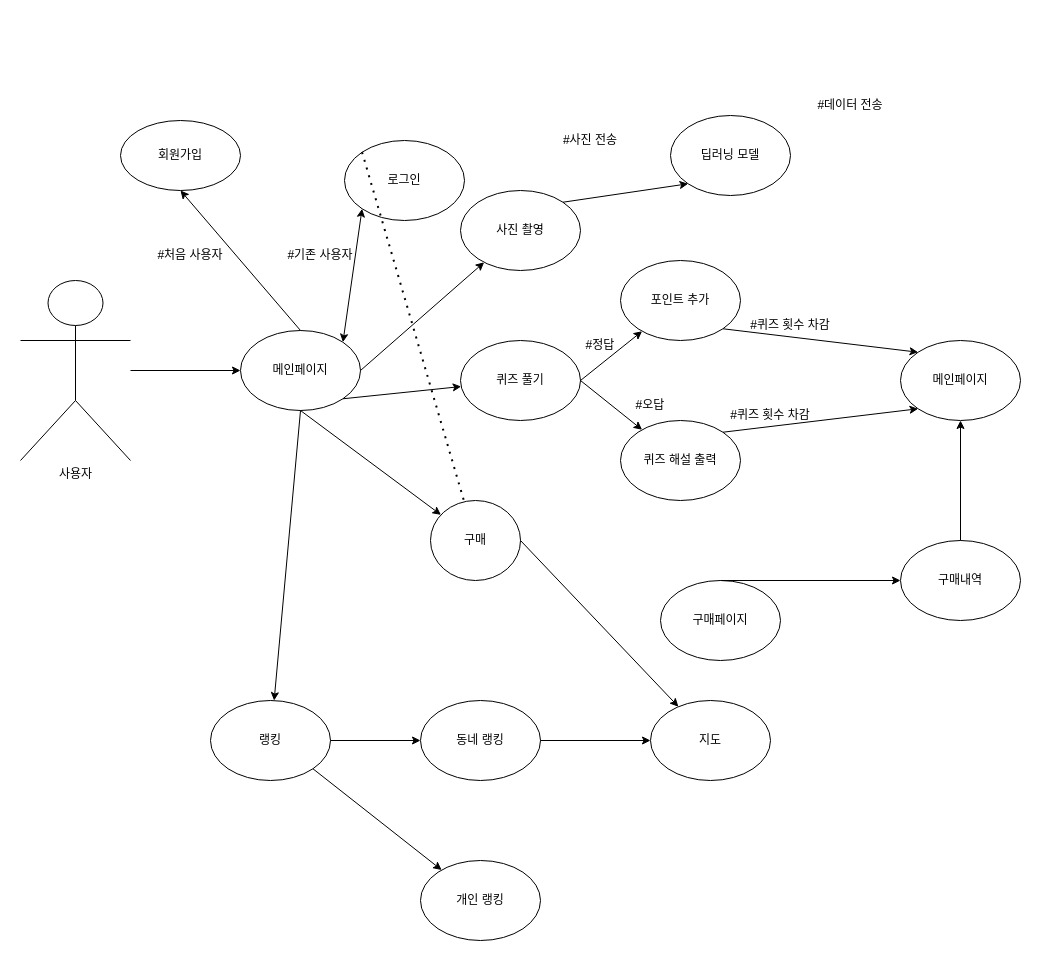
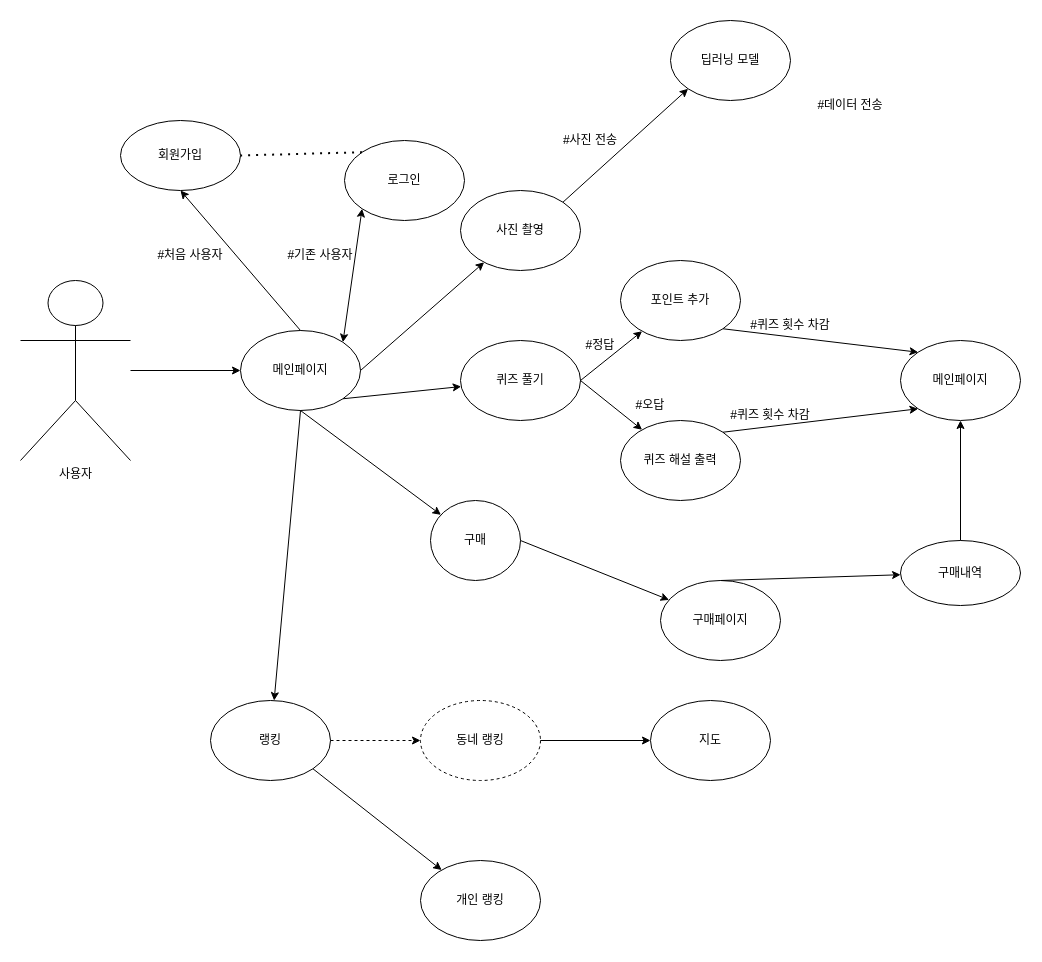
(731, 156) -> (731, 61)
(413, 327) -> (302, 154)
(961, 581) -> (961, 573)
(597, 621) -> (591, 569)
(373, 741) -> (373, 741)
(481, 741) -> (481, 741)
